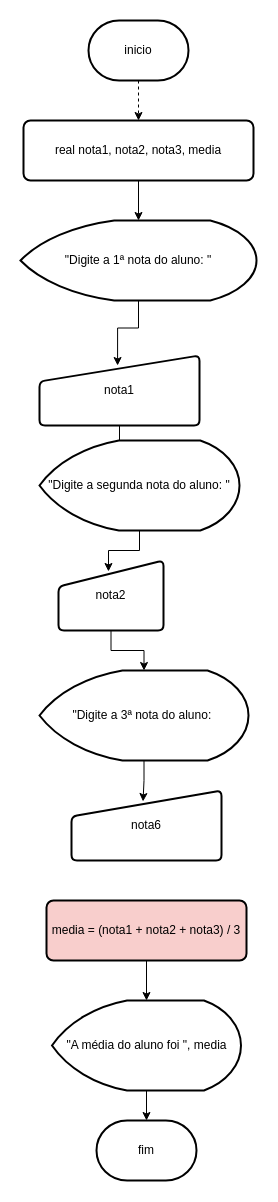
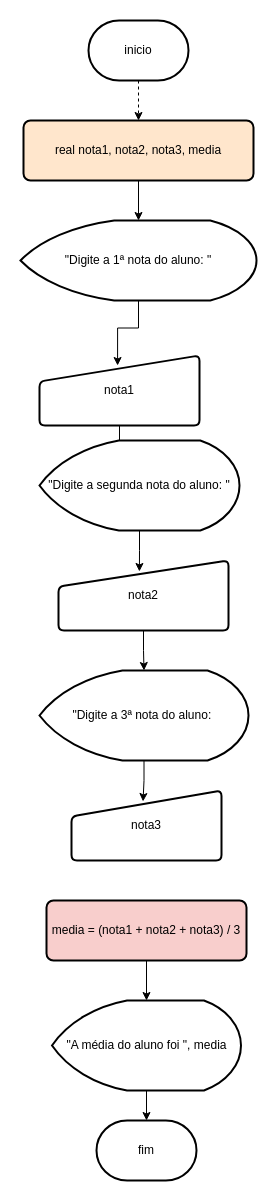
(139, 151) -> (139, 151)
(111, 596) -> (144, 596)
(147, 826) -> (147, 826)
